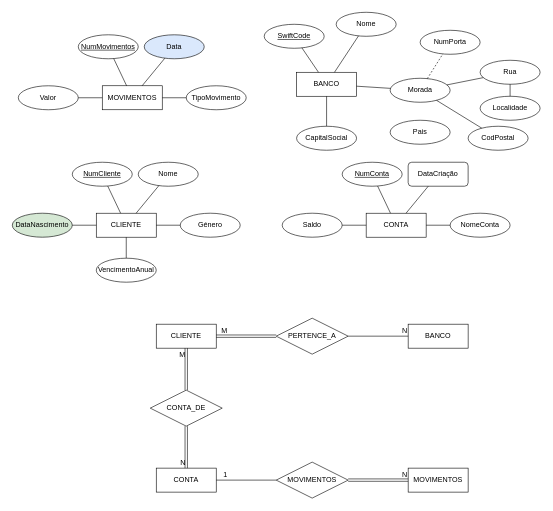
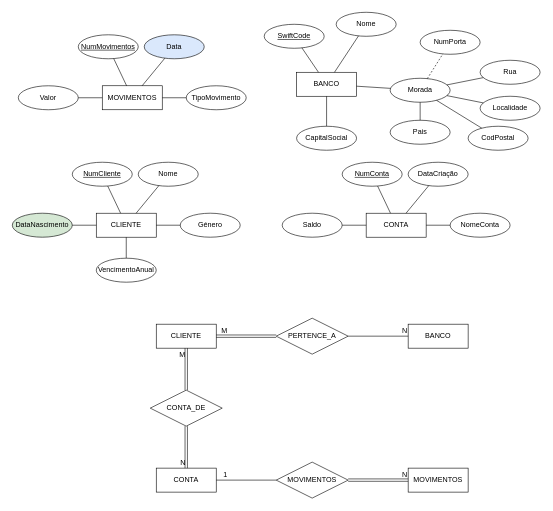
(510, 90) -> (466, 99)
none -> (420, 111)
(438, 174) -> (438, 174)
